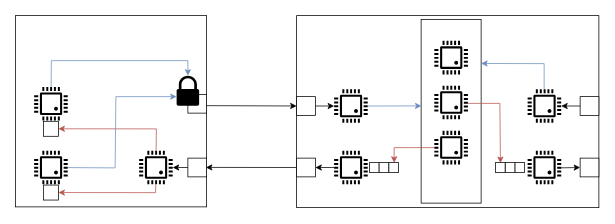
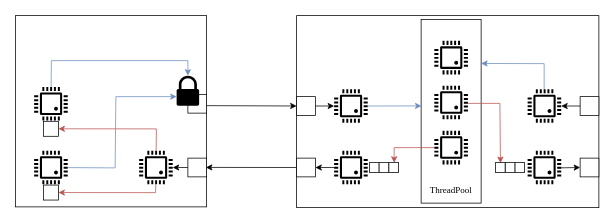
none -> (451, 190)
